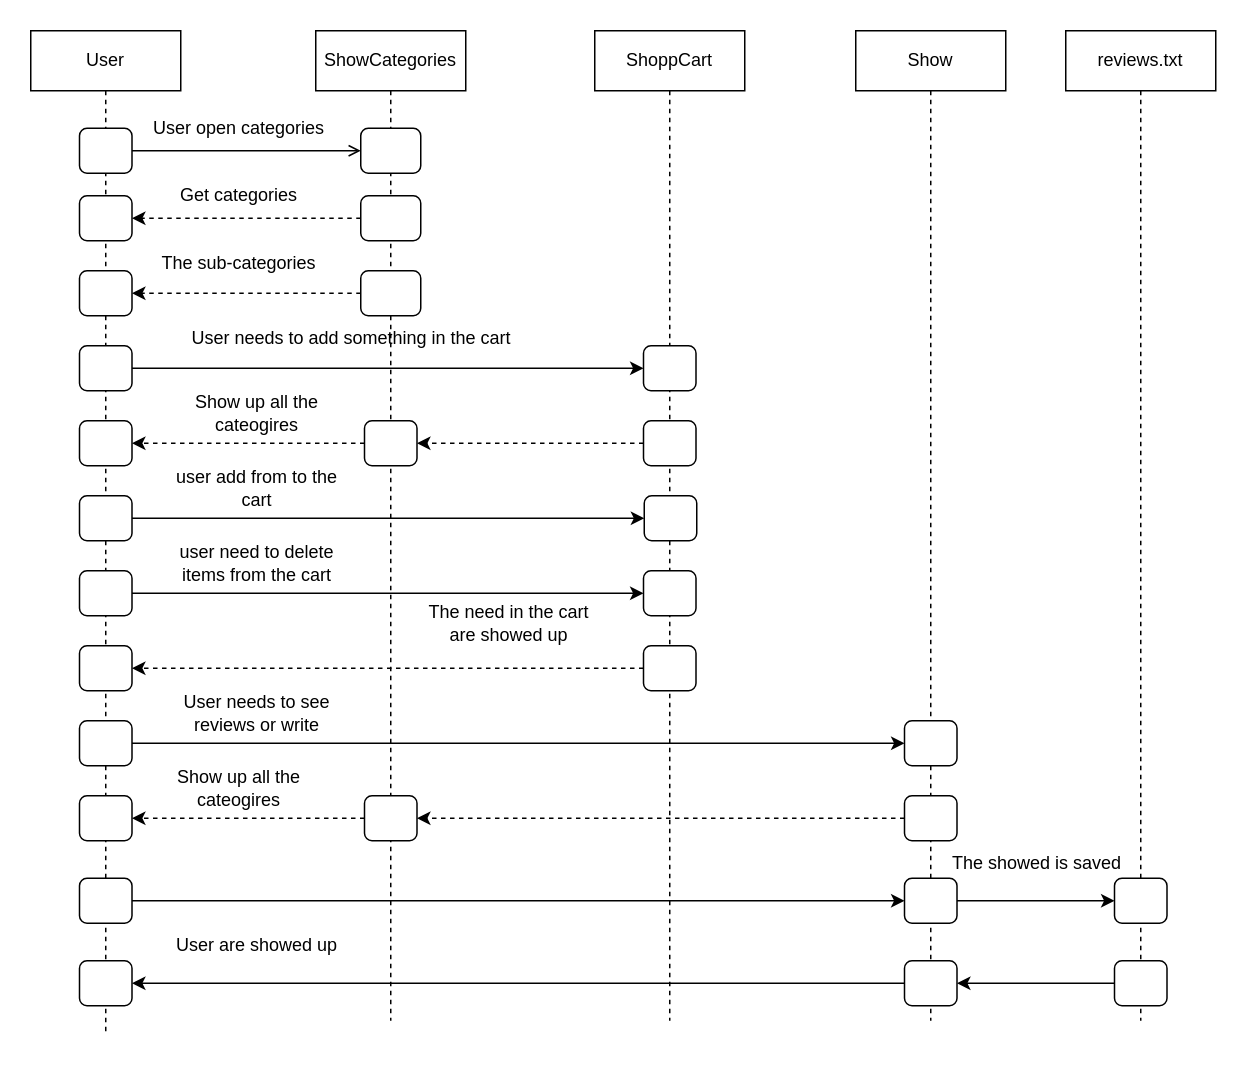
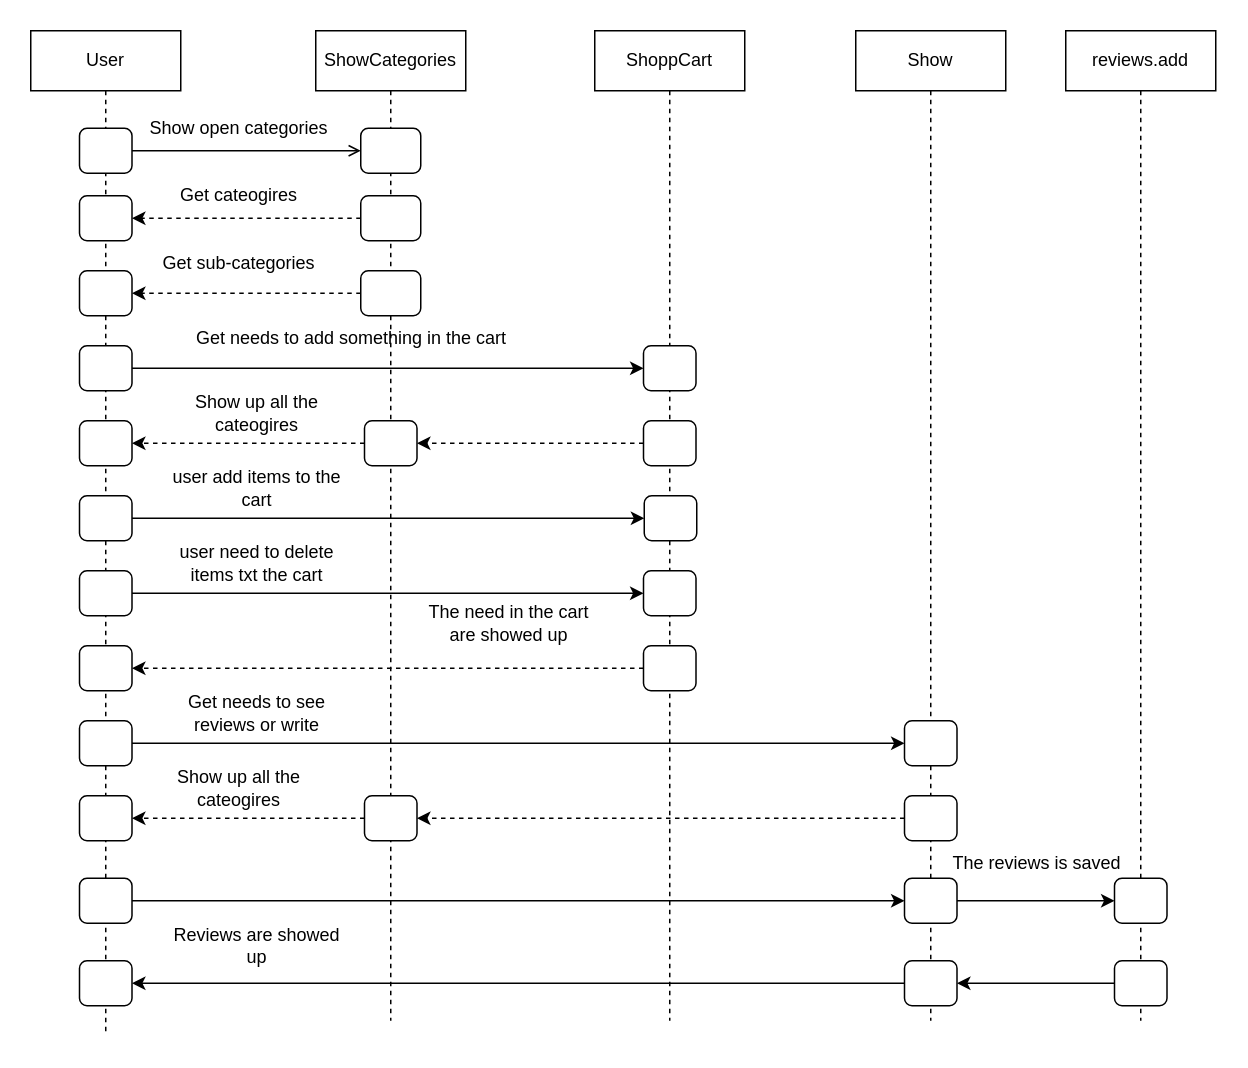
(1141, 61) -> (1141, 61)
(239, 128) -> (239, 128)
(239, 196) -> (239, 196)
(239, 263) -> (239, 263)
(352, 338) -> (352, 338)
(257, 488) -> (257, 488)
(257, 563) -> (257, 563)
(257, 713) -> (257, 713)
(1037, 863) -> (1037, 863)
(257, 946) -> (257, 946)
